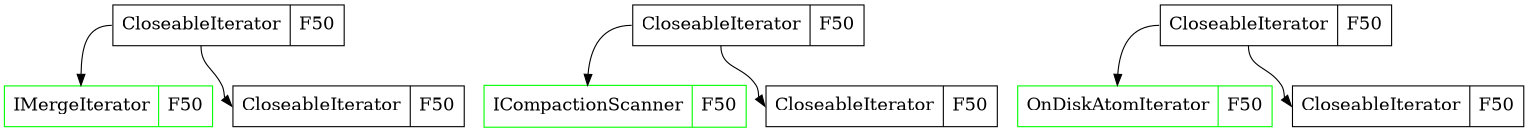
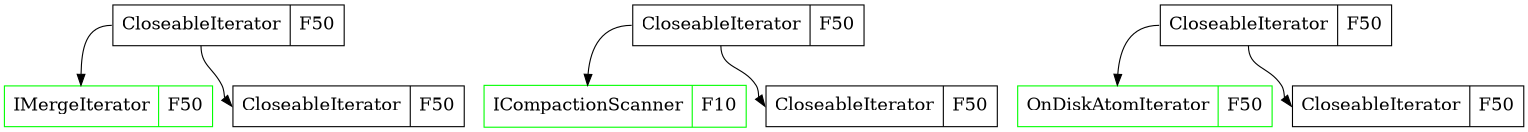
(719, 105) -> (719, 105)
